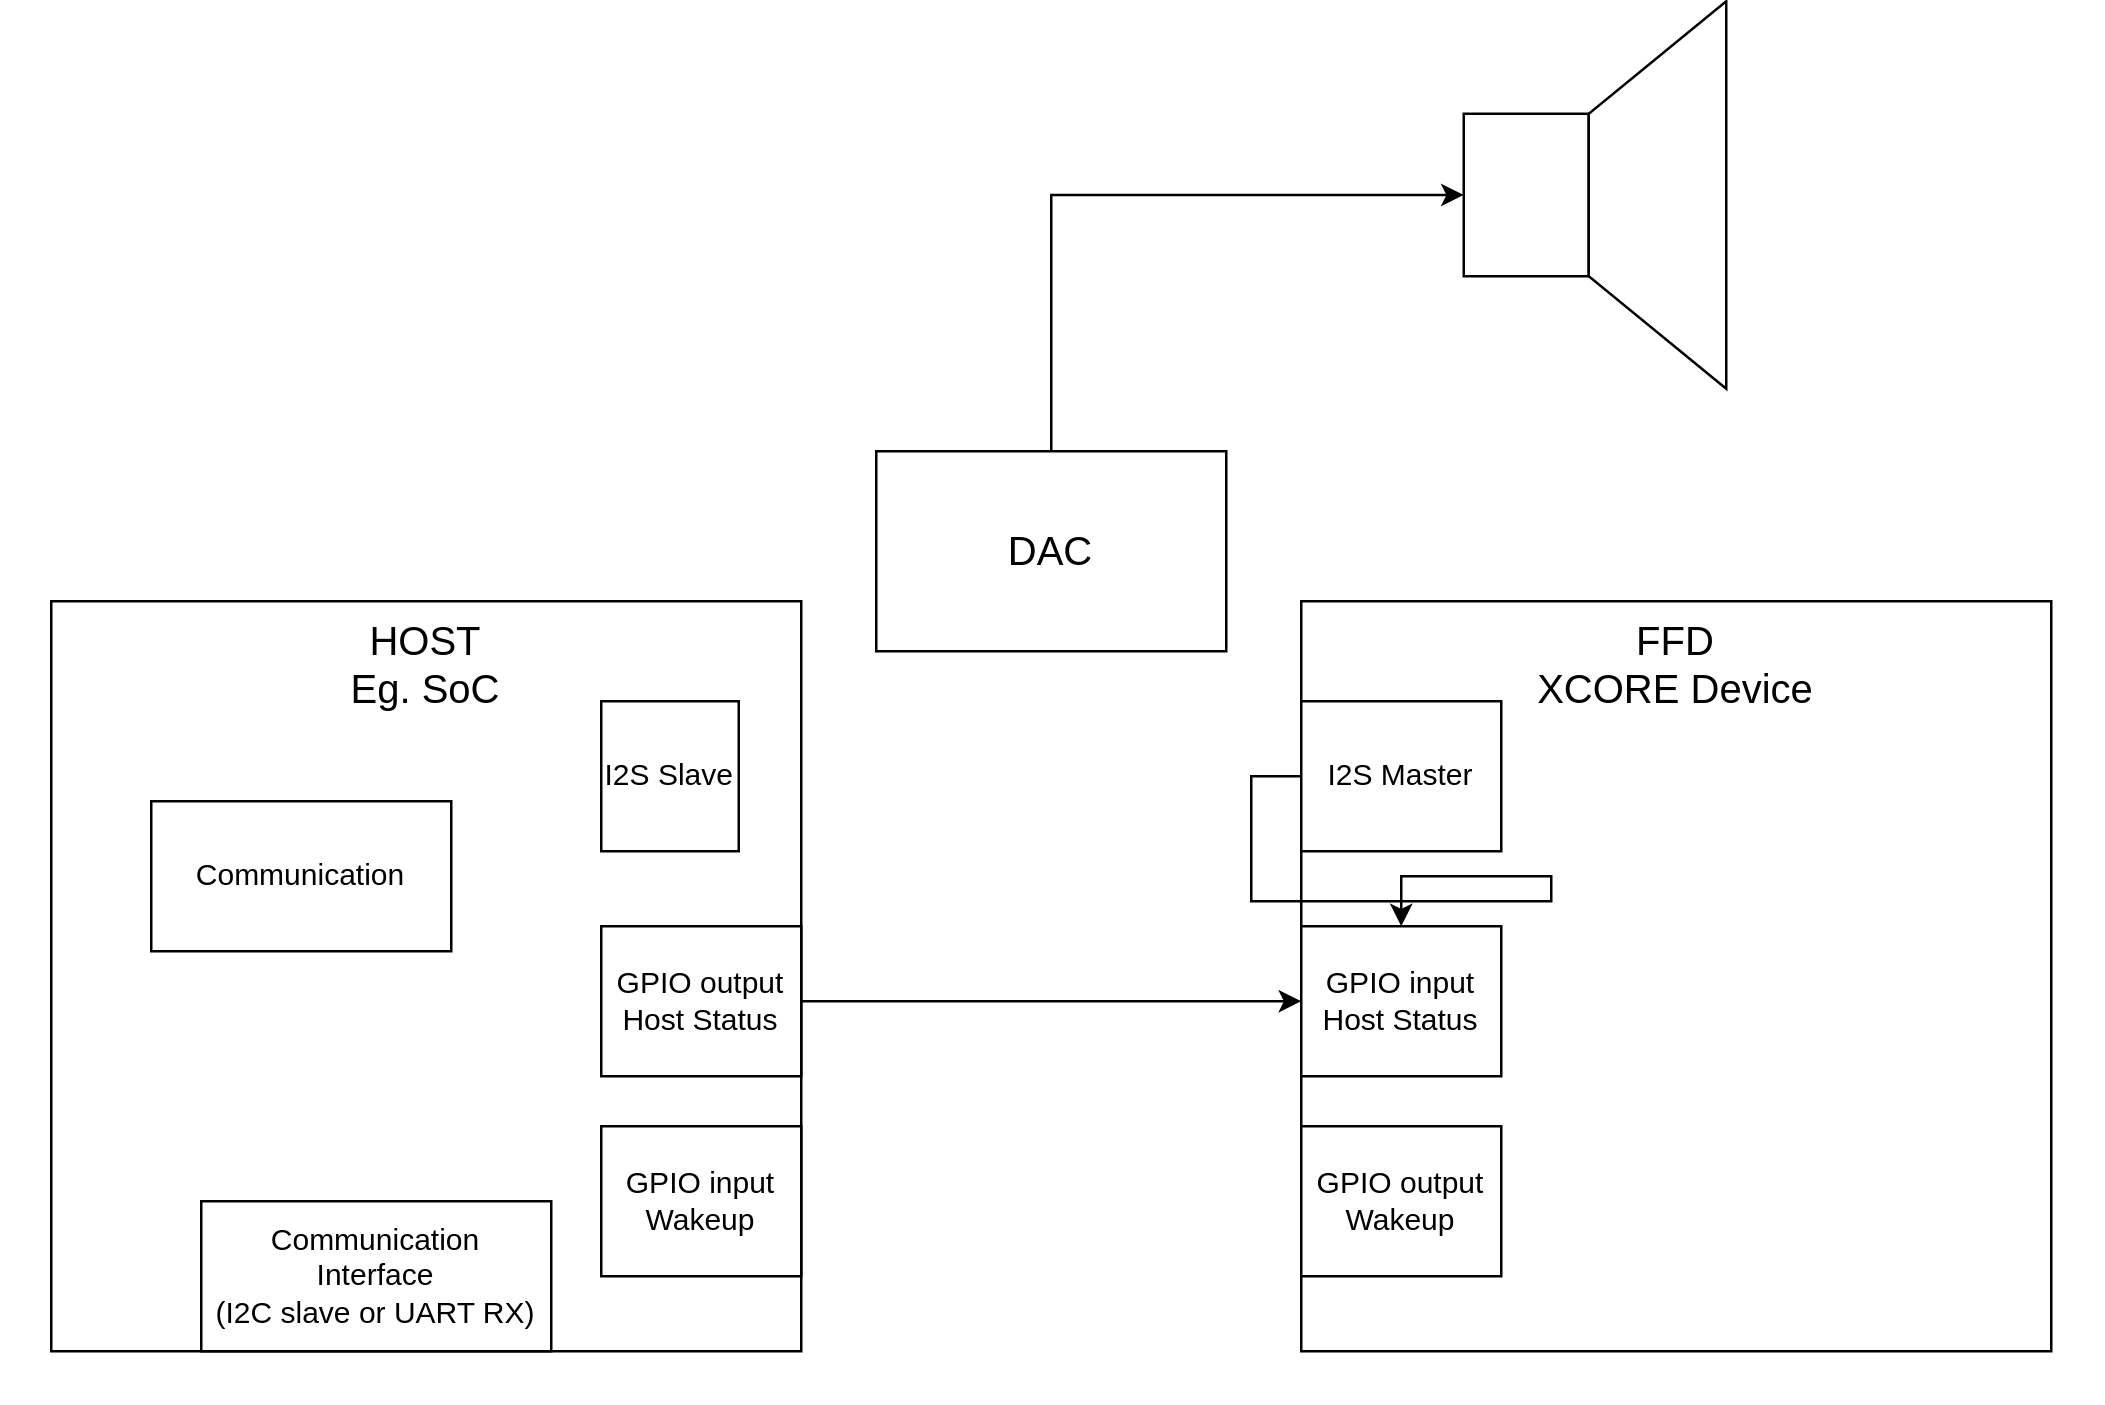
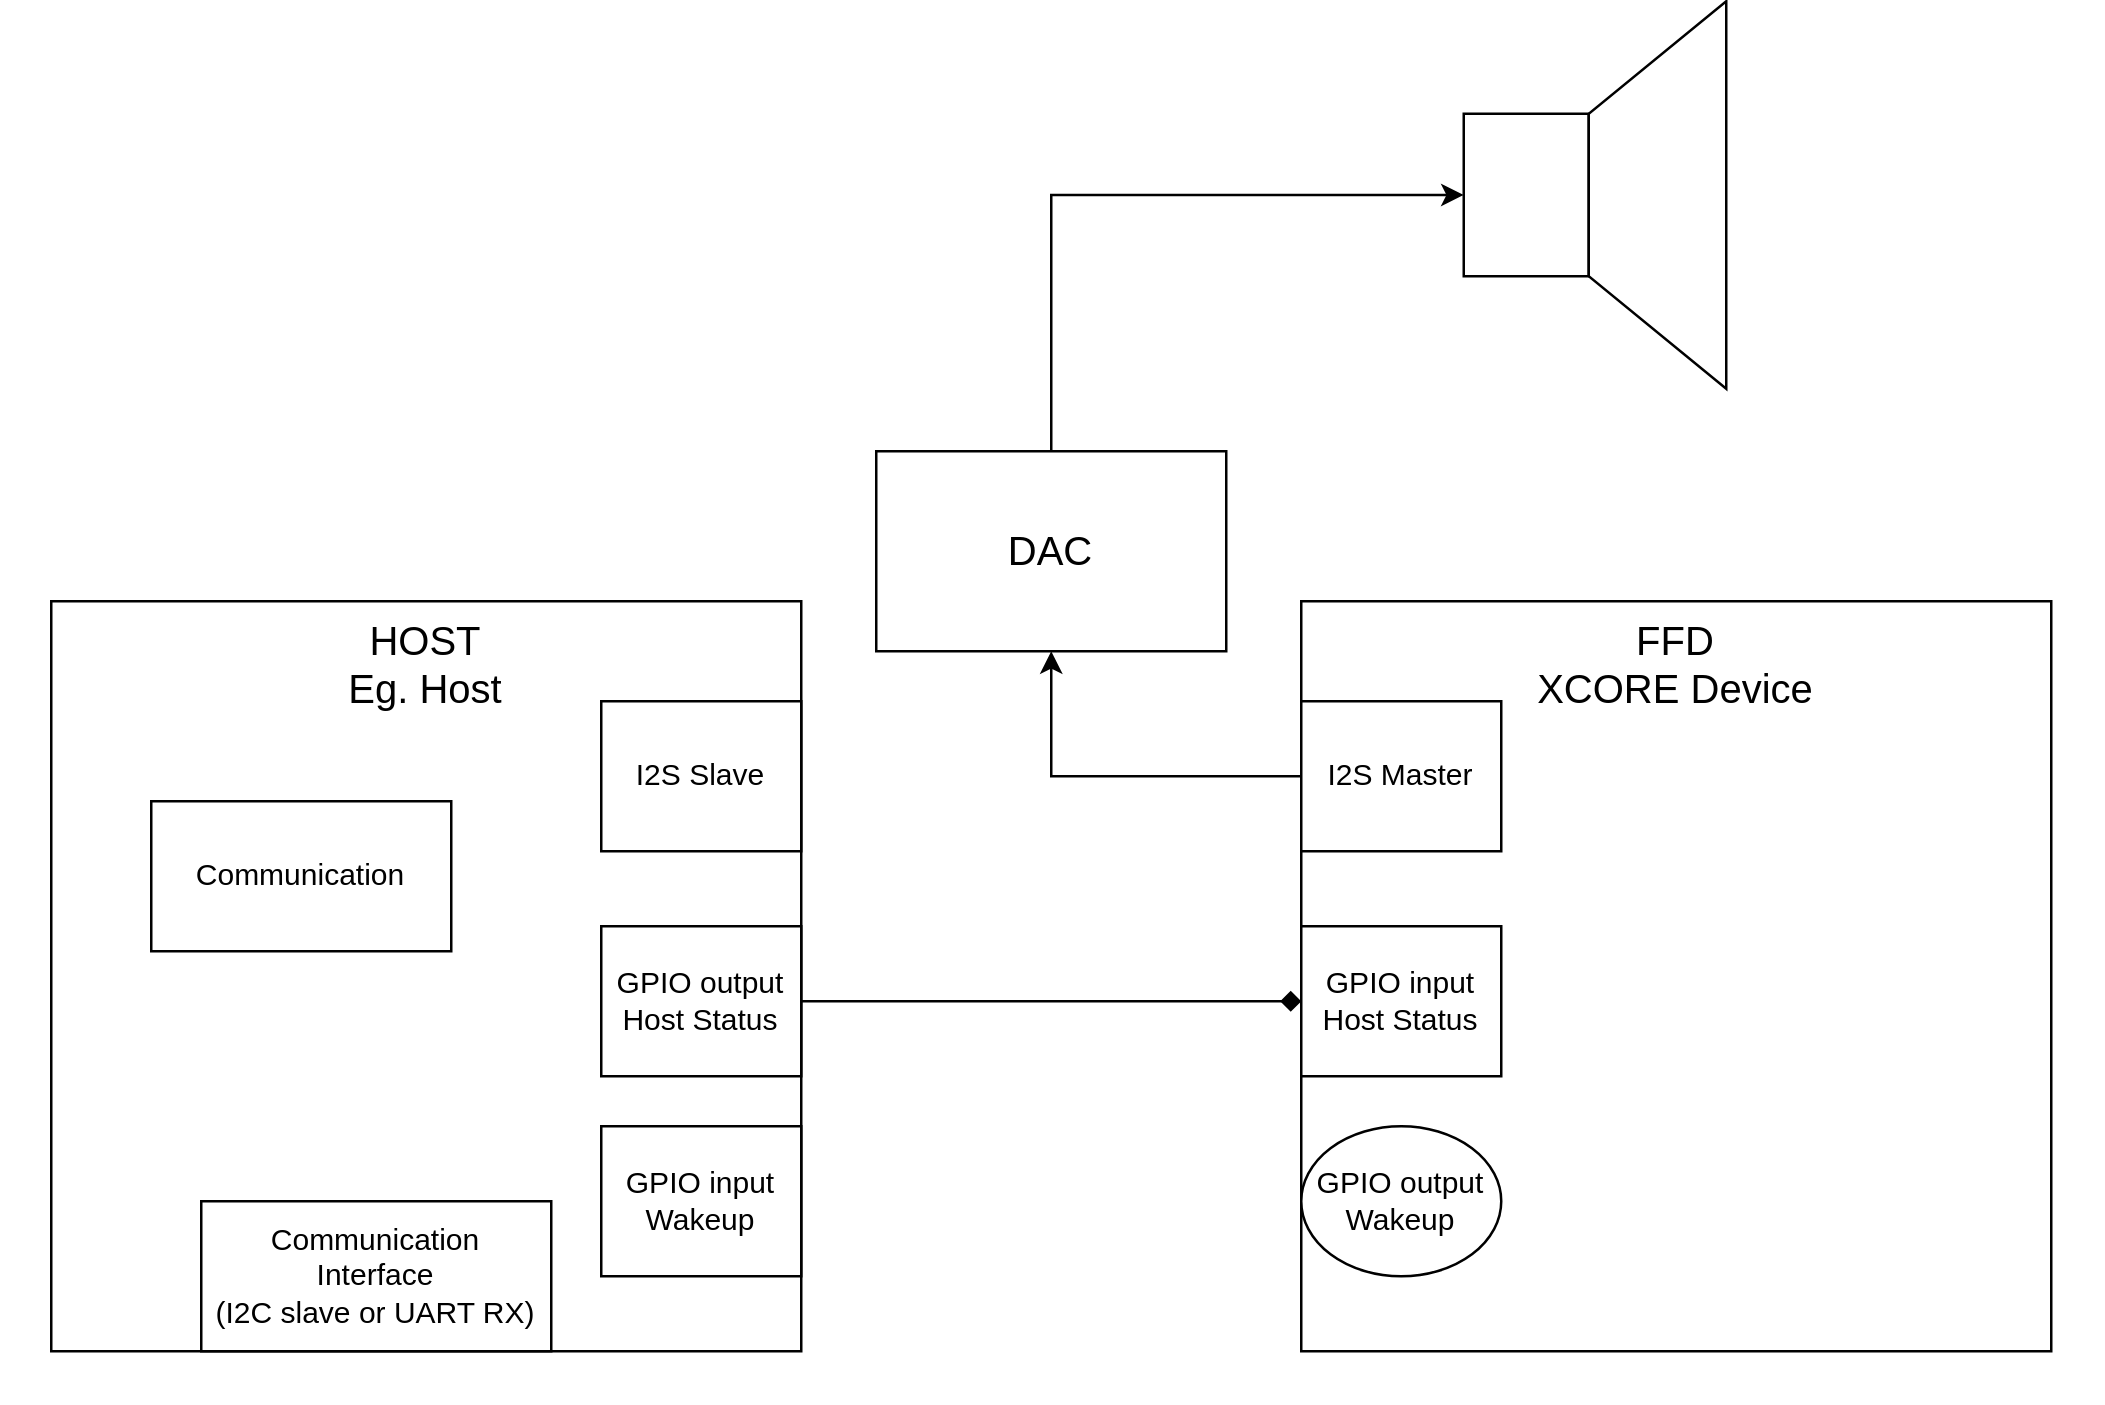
(426, 667) -> (426, 667)
(670, 776) -> (701, 776)
(1441, 901) -> (1098, 776)
(1282, 1001) -> (1281, 1001)
(1401, 1201) -> (1401, 1201)
